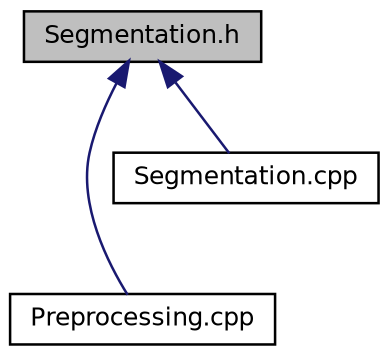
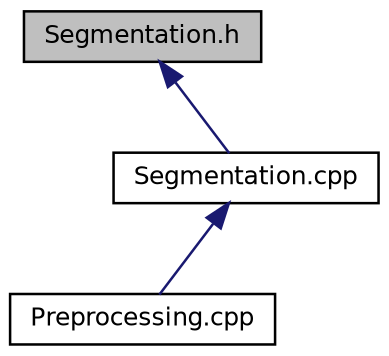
(88, 190) -> (186, 259)
